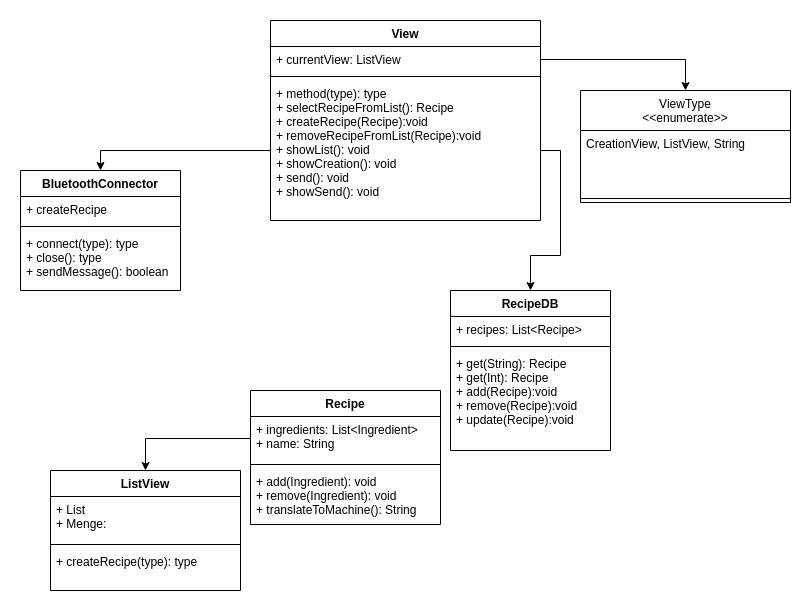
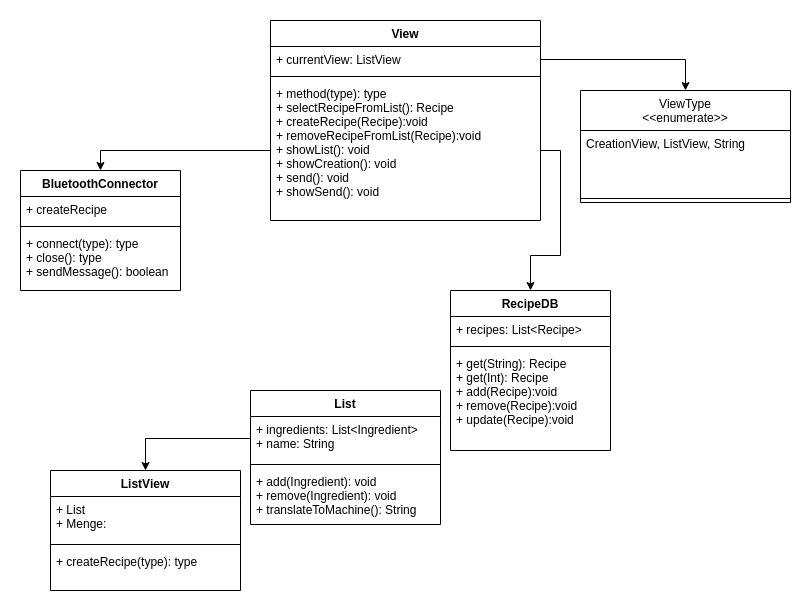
(345, 404) -> (345, 404)
